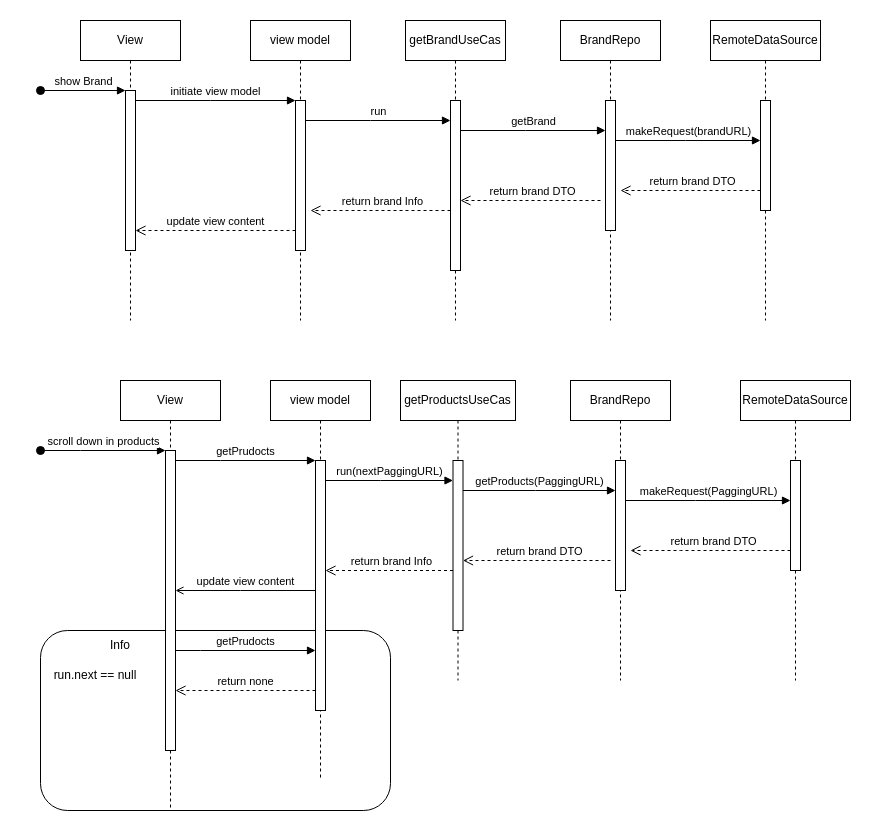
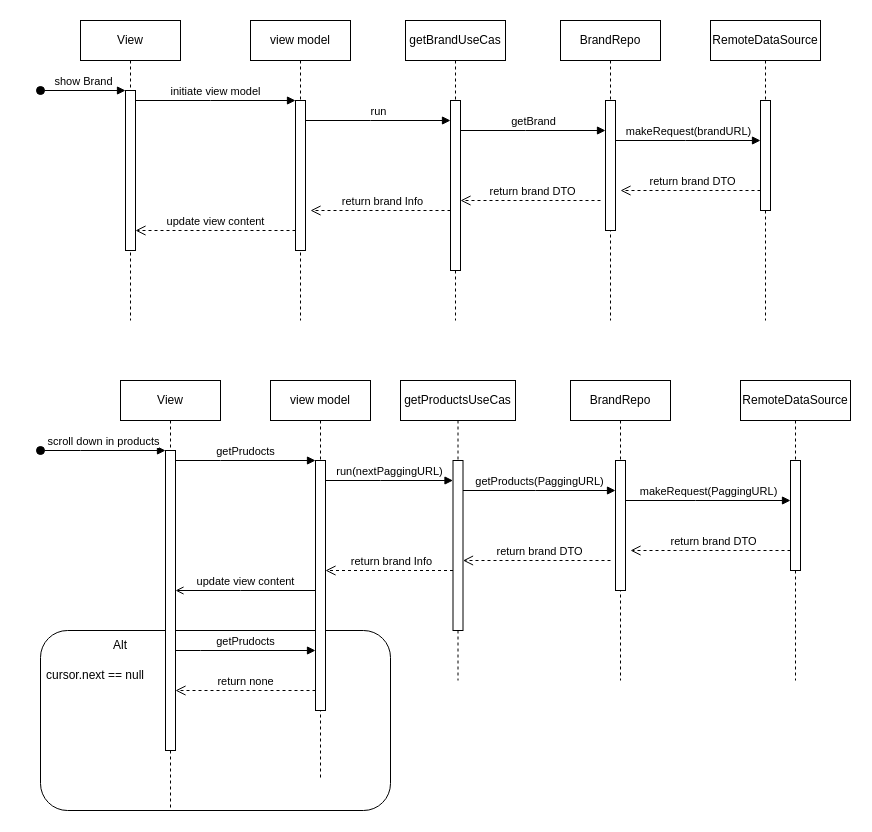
(121, 646) -> (121, 646)
(96, 676) -> (96, 676)
